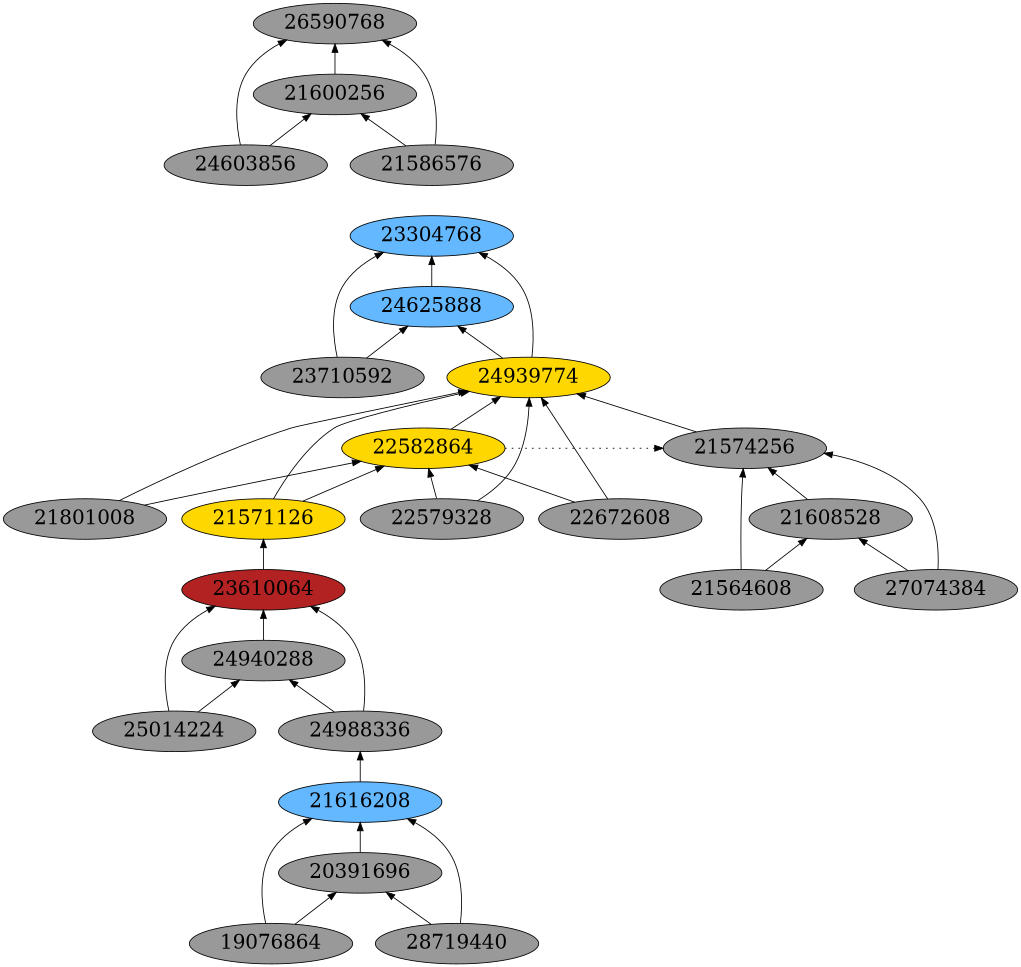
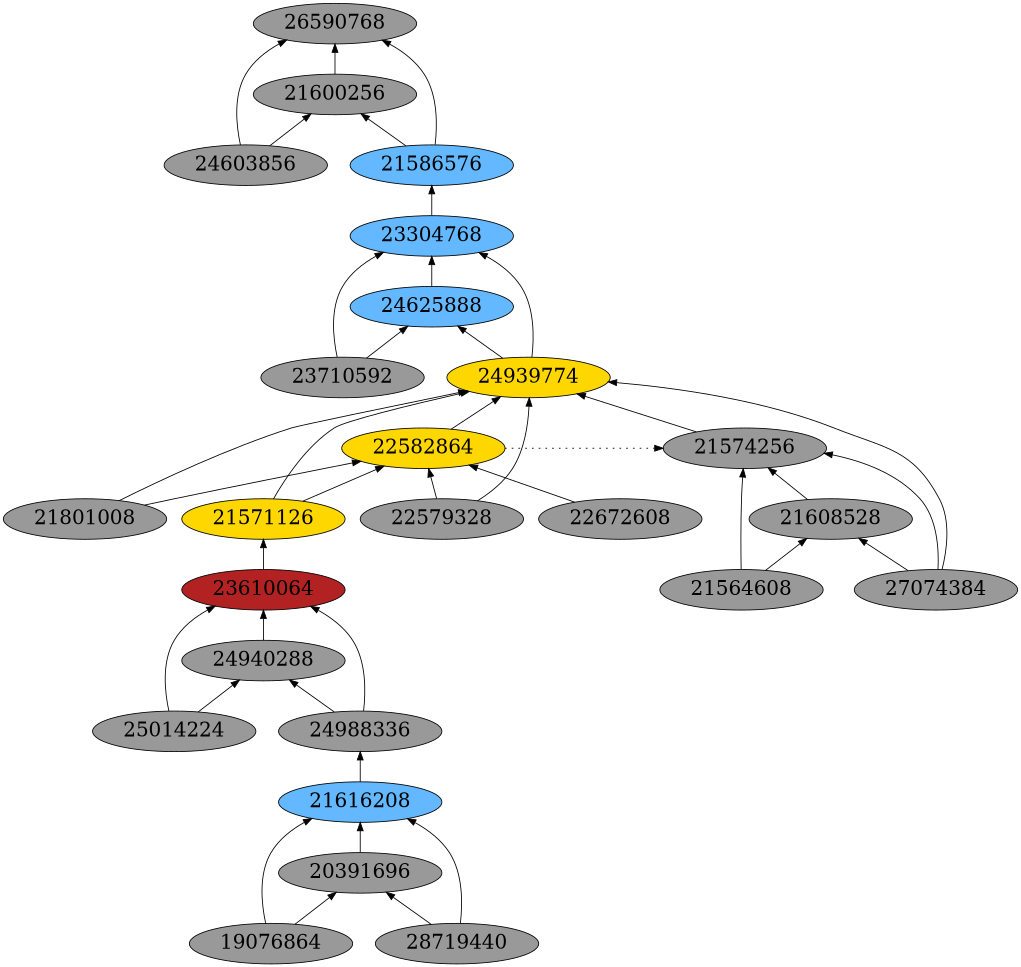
(432, 165) -> (432, 165)
none -> (432, 205)
(578, 454) -> (825, 425)
